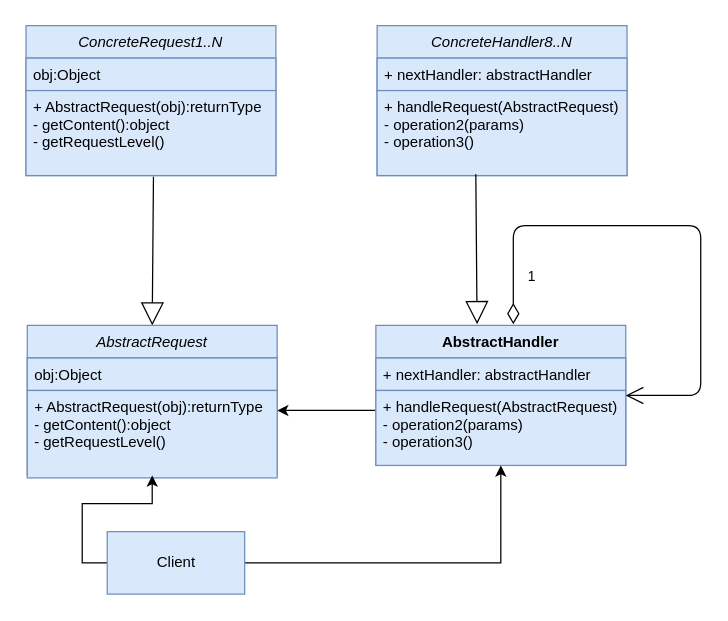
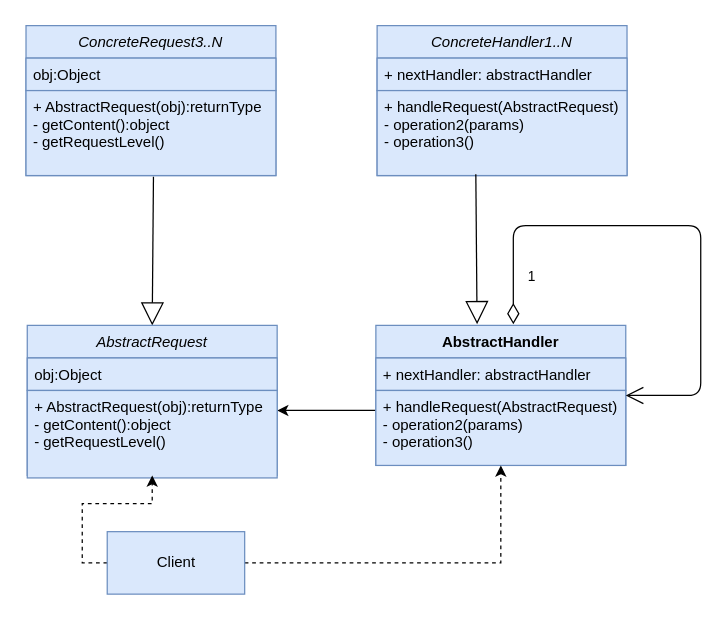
(150, 43) -> (150, 43)
(501, 43) -> (501, 43)
(86, 504) -> (86, 504)
(418, 563) -> (418, 563)
